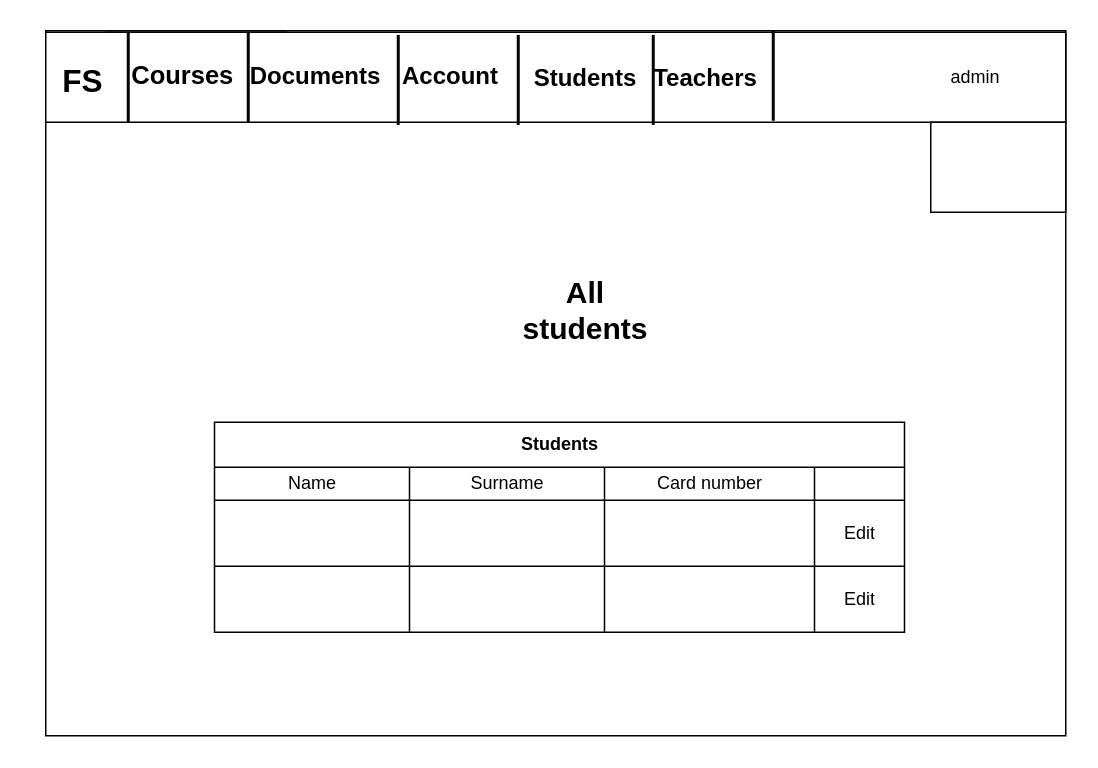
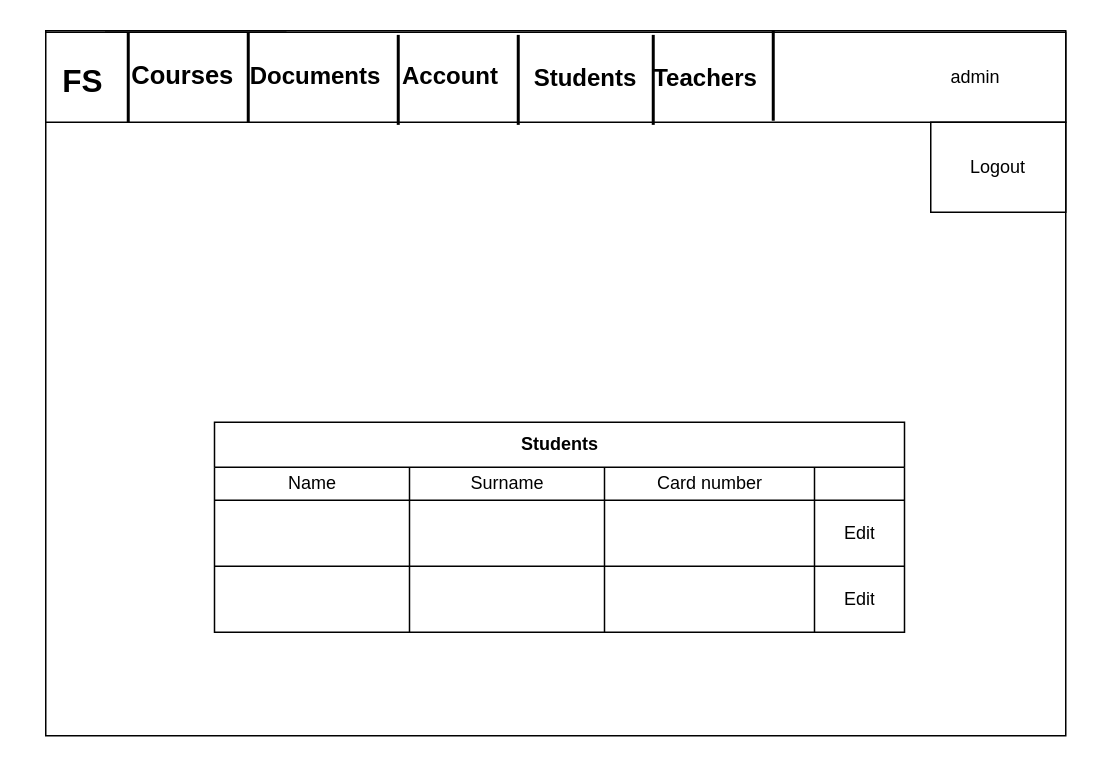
none -> (998, 167)
(586, 310) -> none
